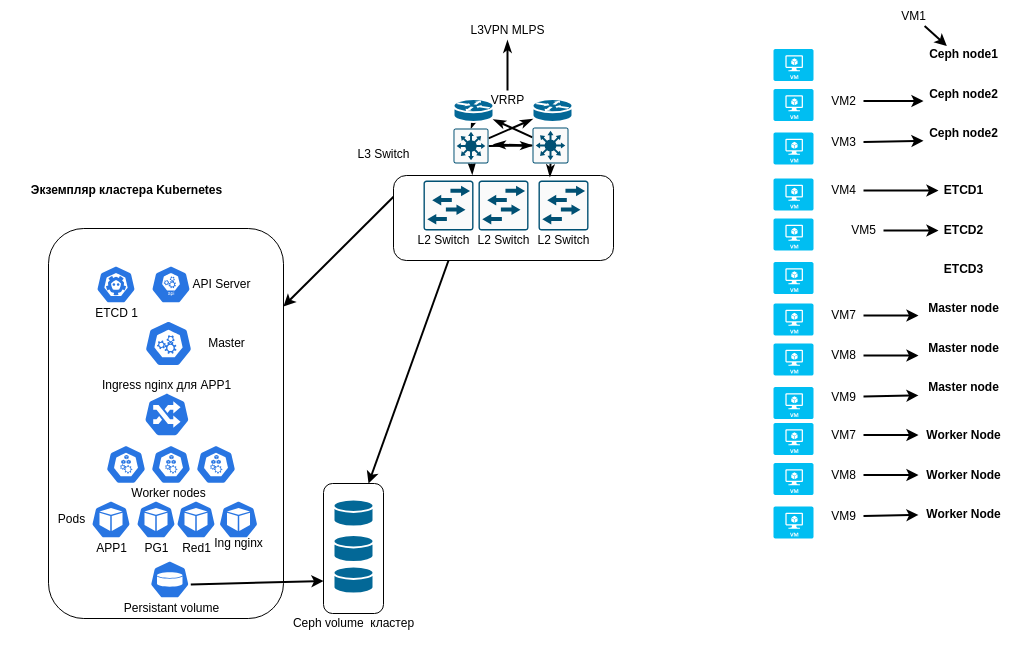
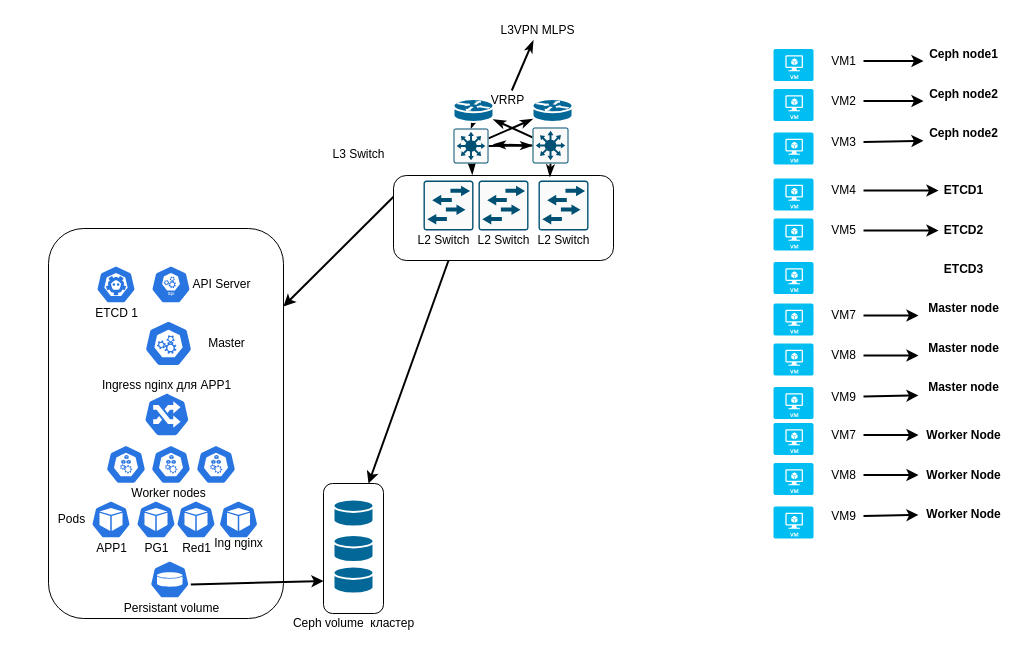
(914, 16) -> (844, 61)
(508, 31) -> (538, 31)
(384, 155) -> (359, 155)
(126, 191) -> none
(864, 231) -> (844, 231)
